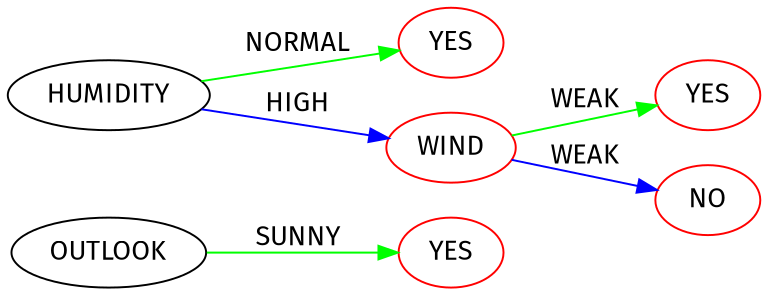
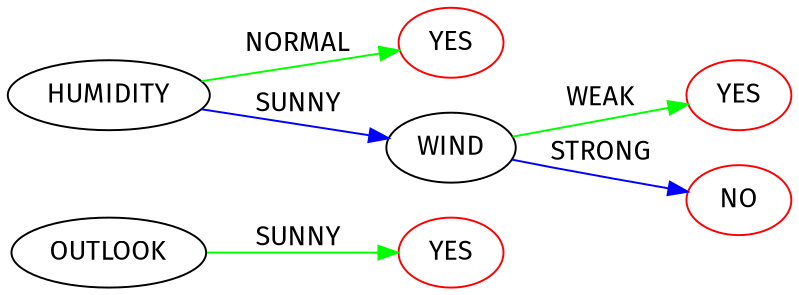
(298, 104) -> (298, 104)
(451, 148) -> (451, 148)
(585, 156) -> (601, 153)
